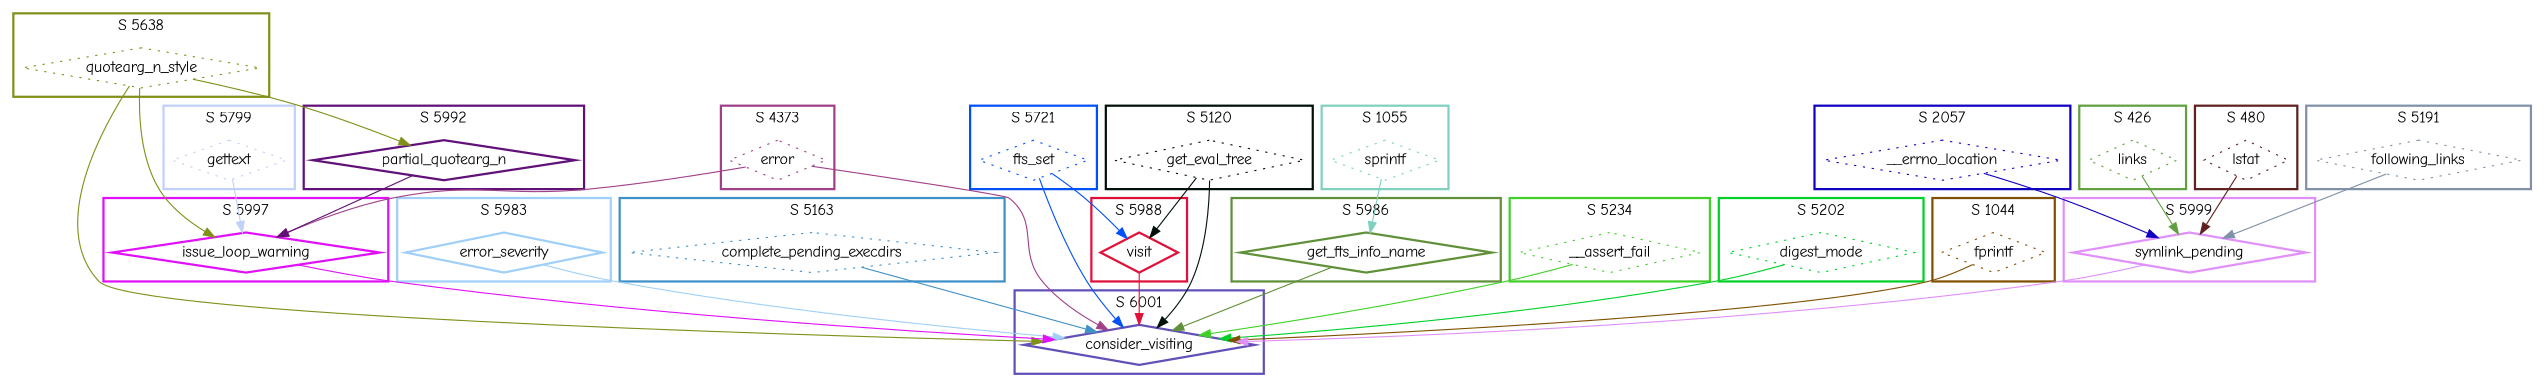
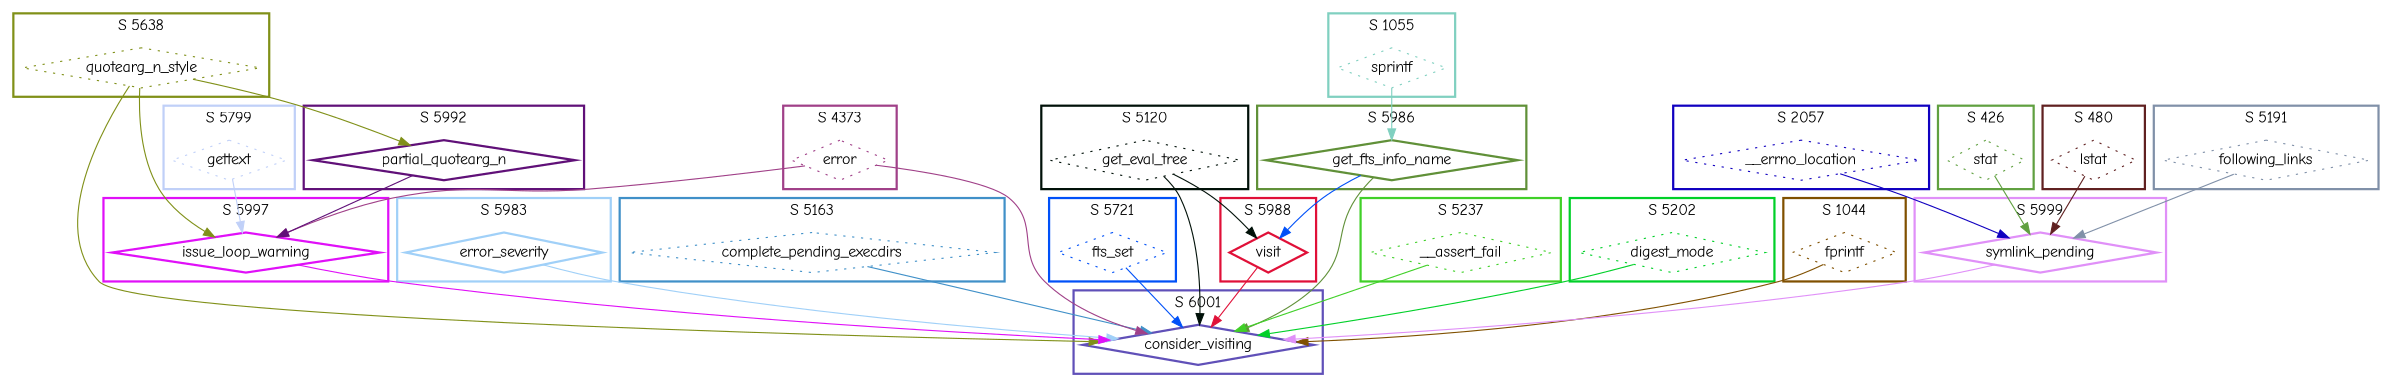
(2133, 160) -> (1986, 160)
(1084, 197) -> (1323, 198)
(1610, 211) -> (1461, 211)
